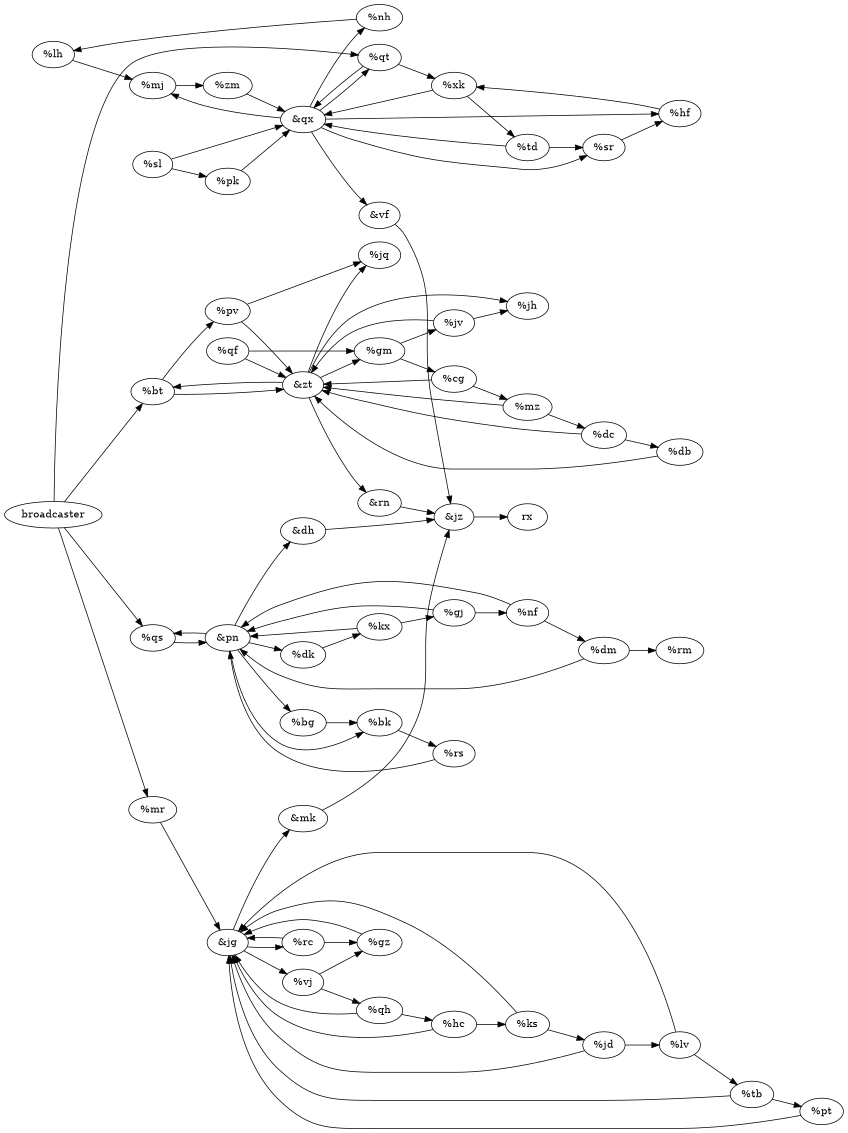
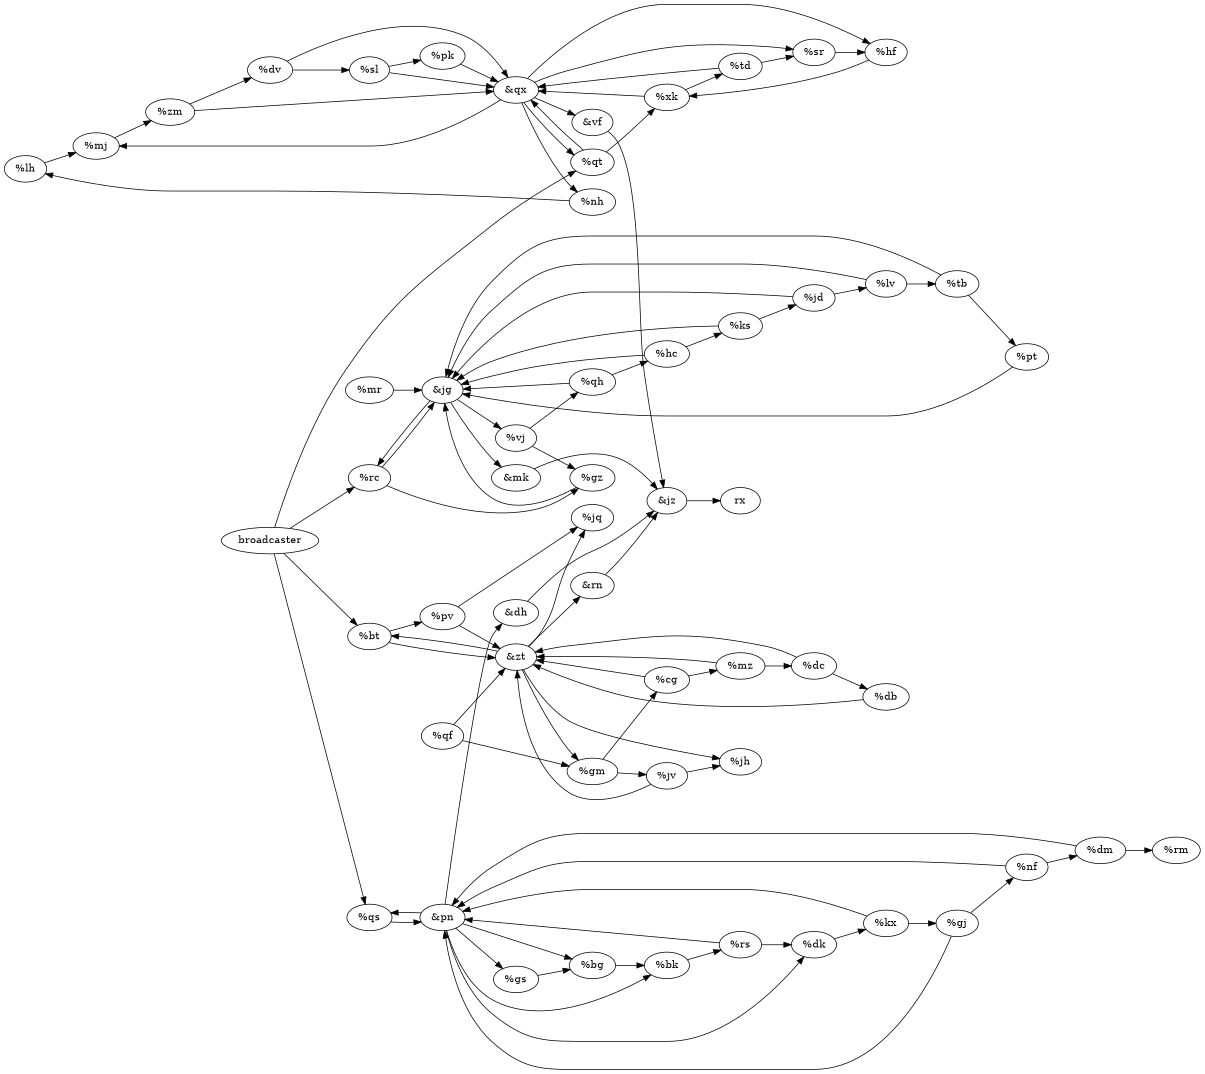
none -> (270, 70)
(102, 659) -> (319, 510)
none -> (773, 945)
none -> (516, 979)
